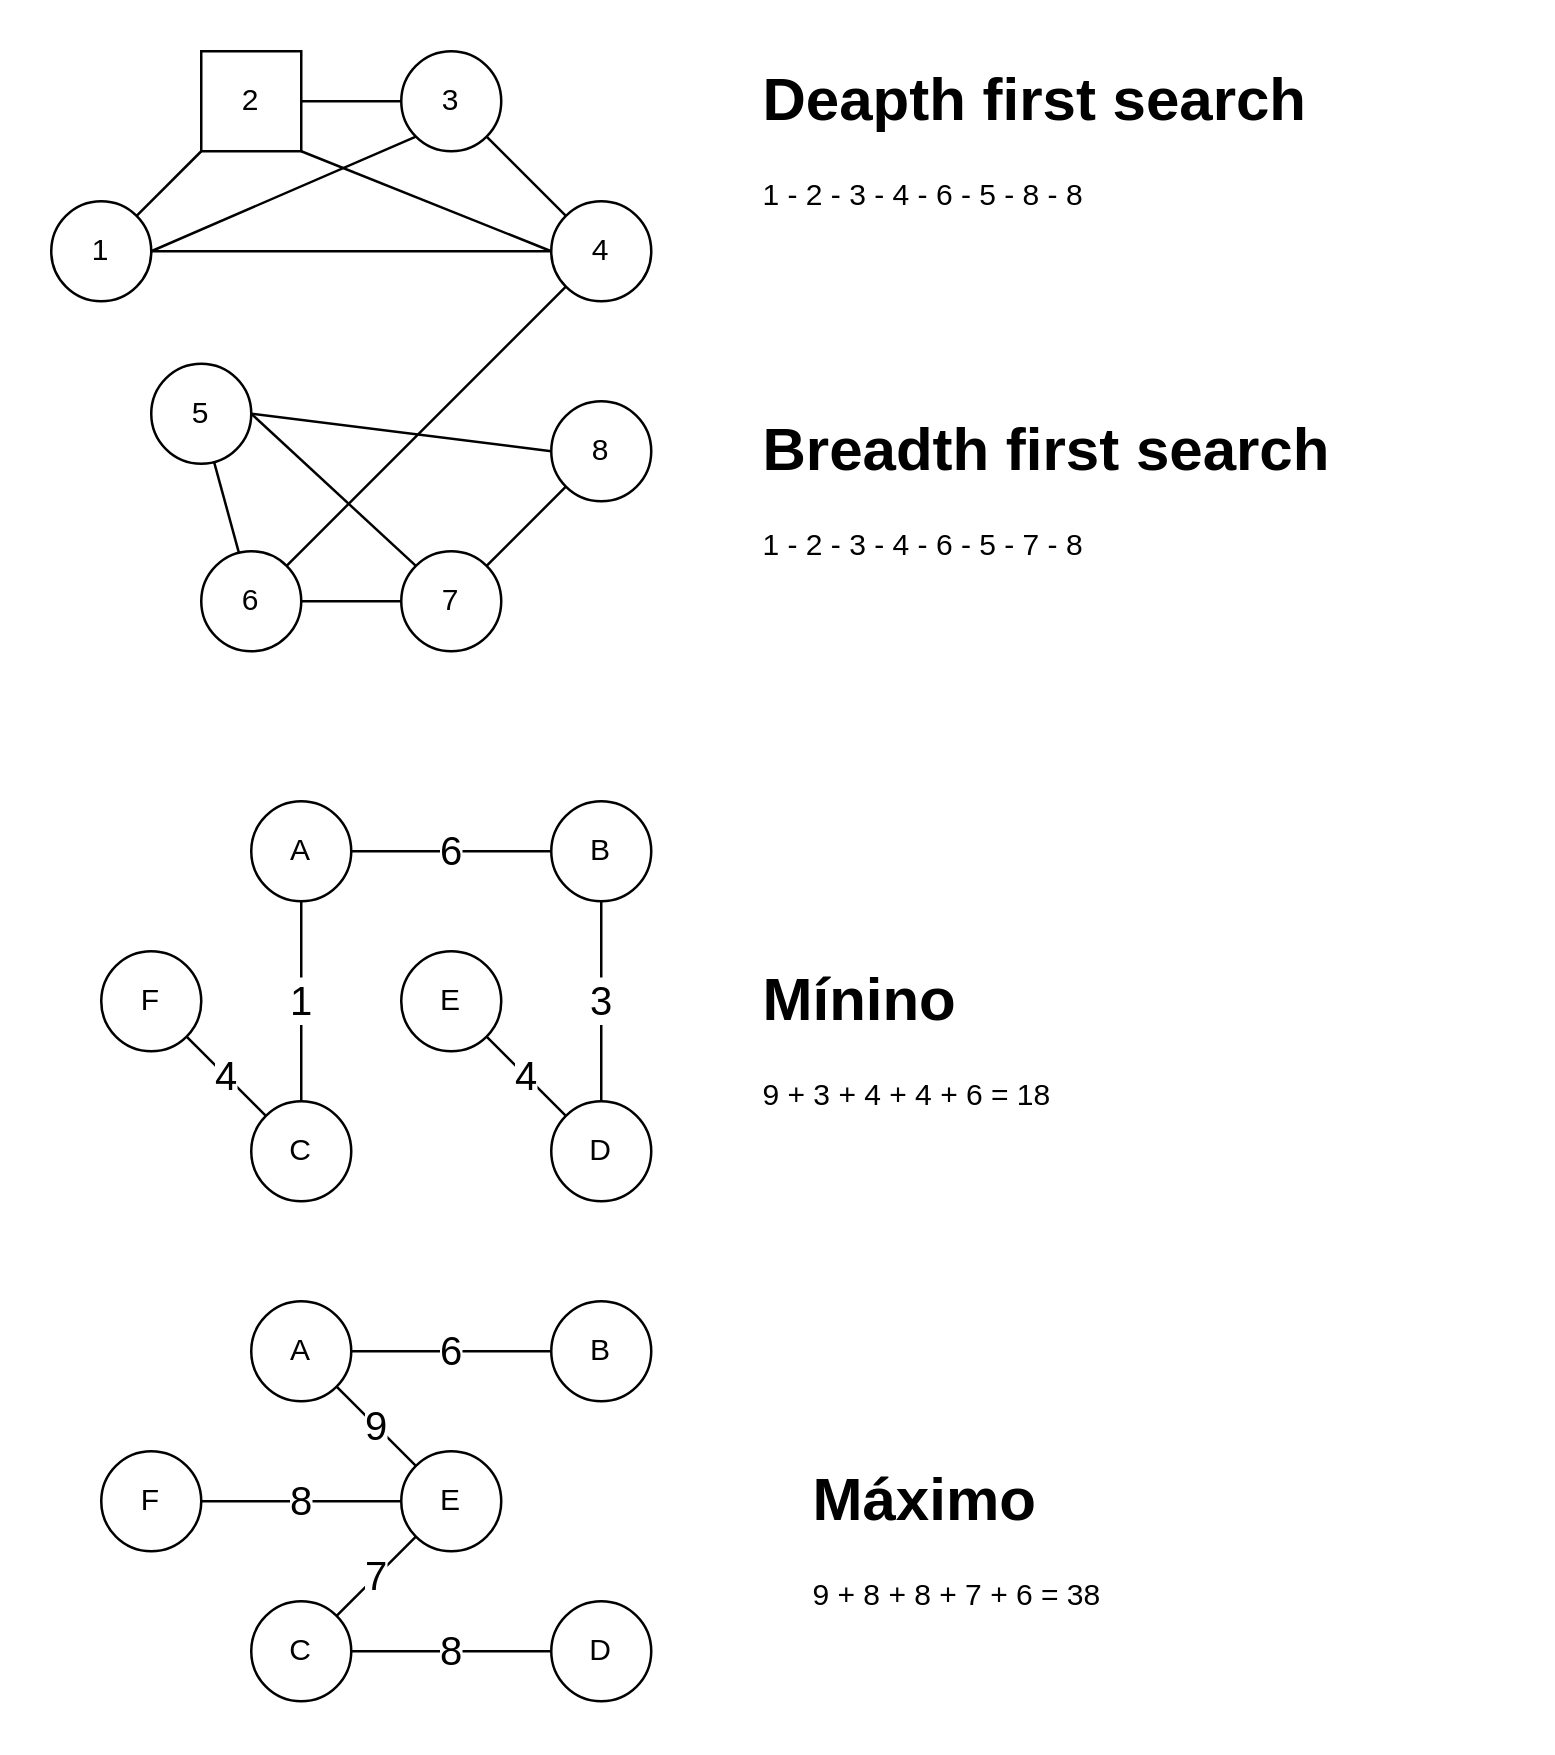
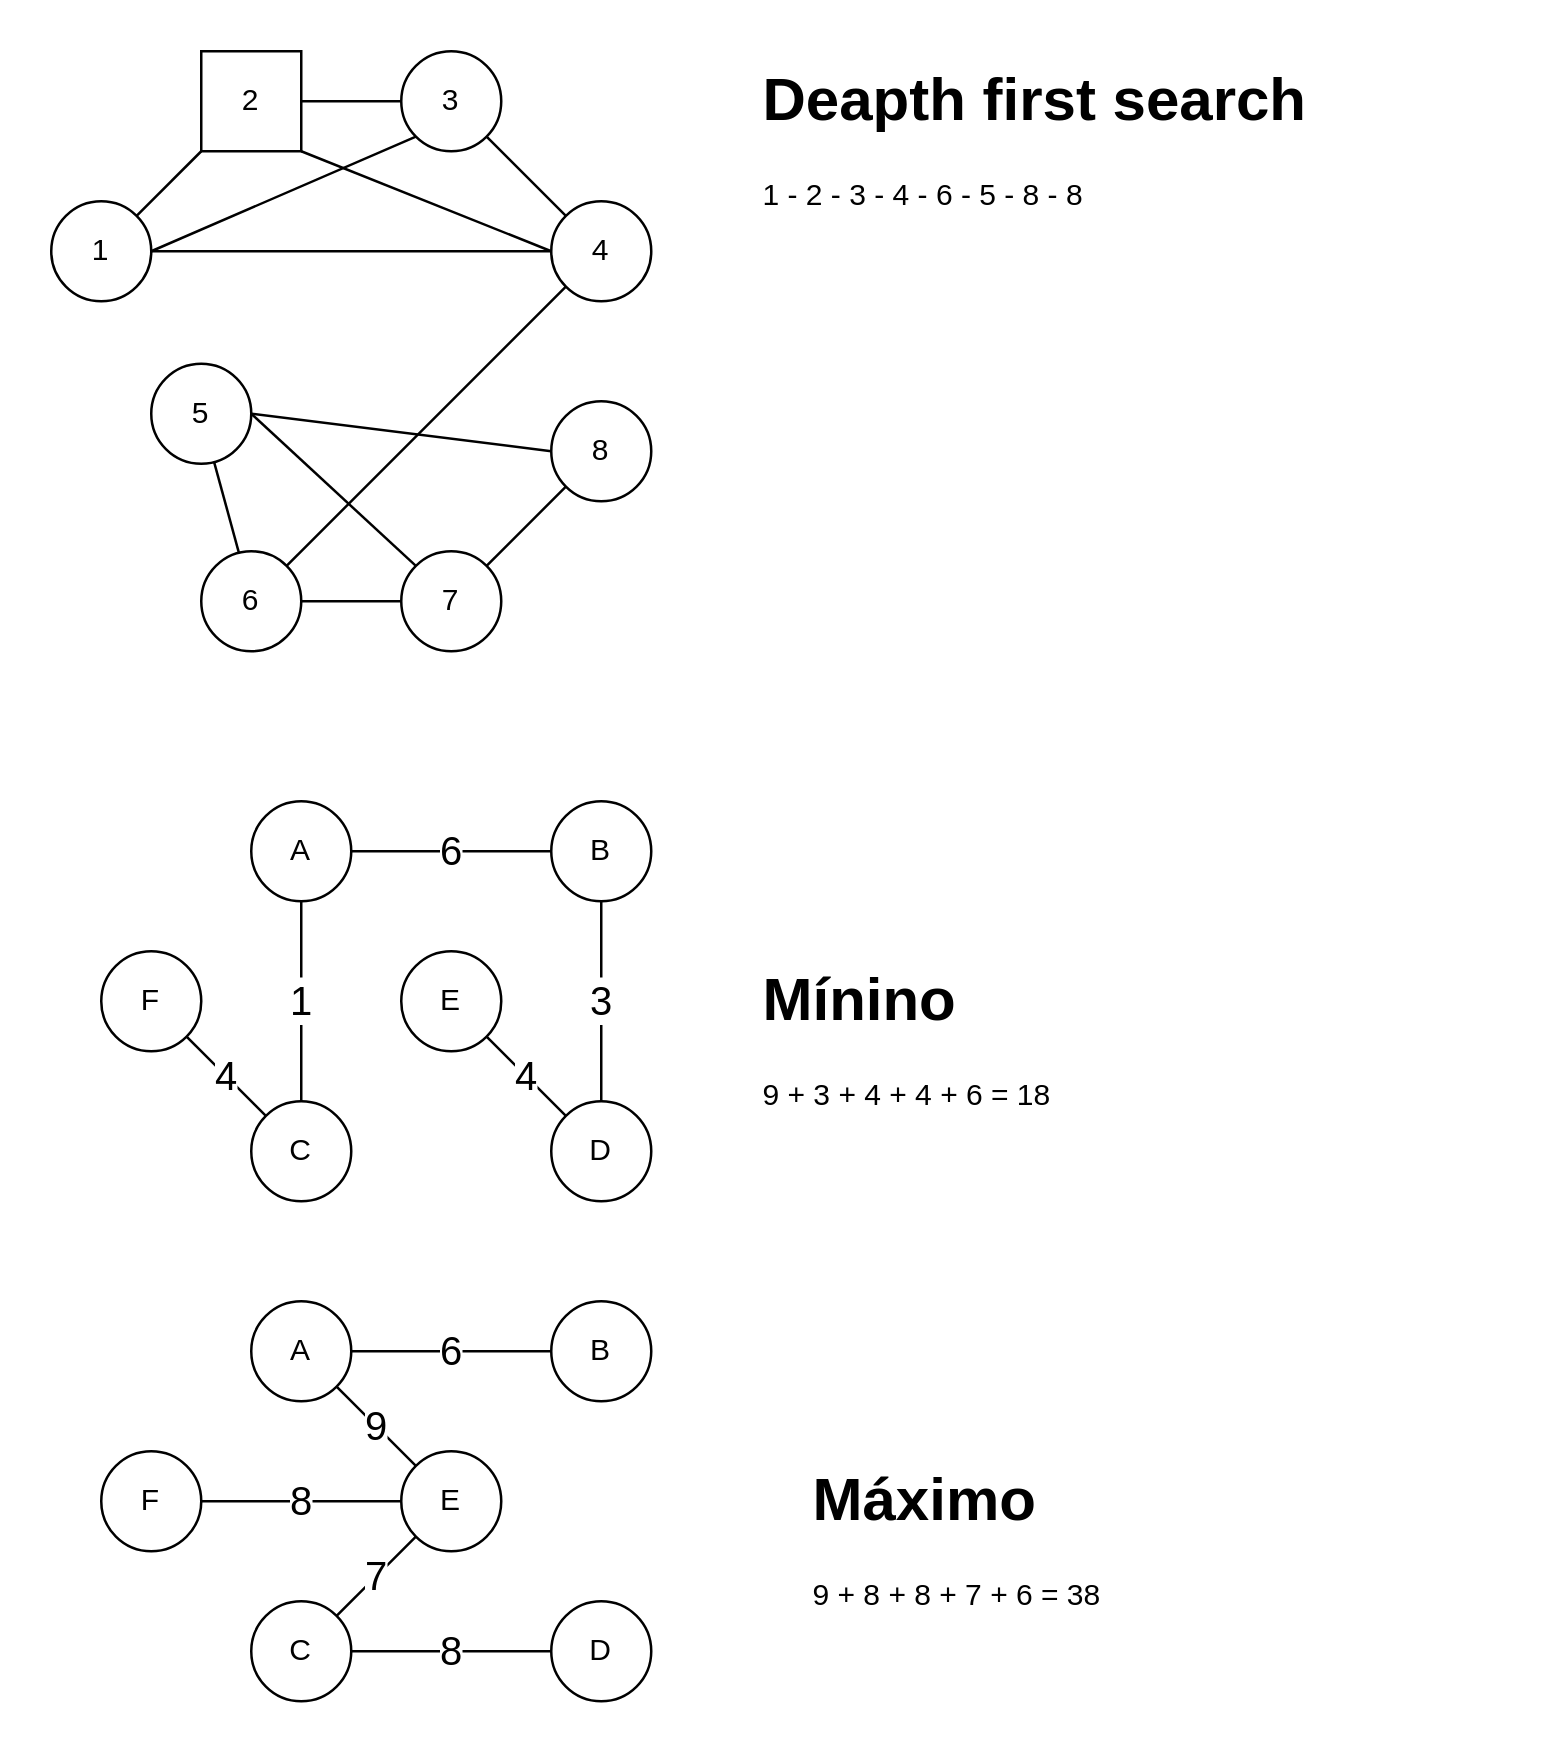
(1126, 551) -> none
